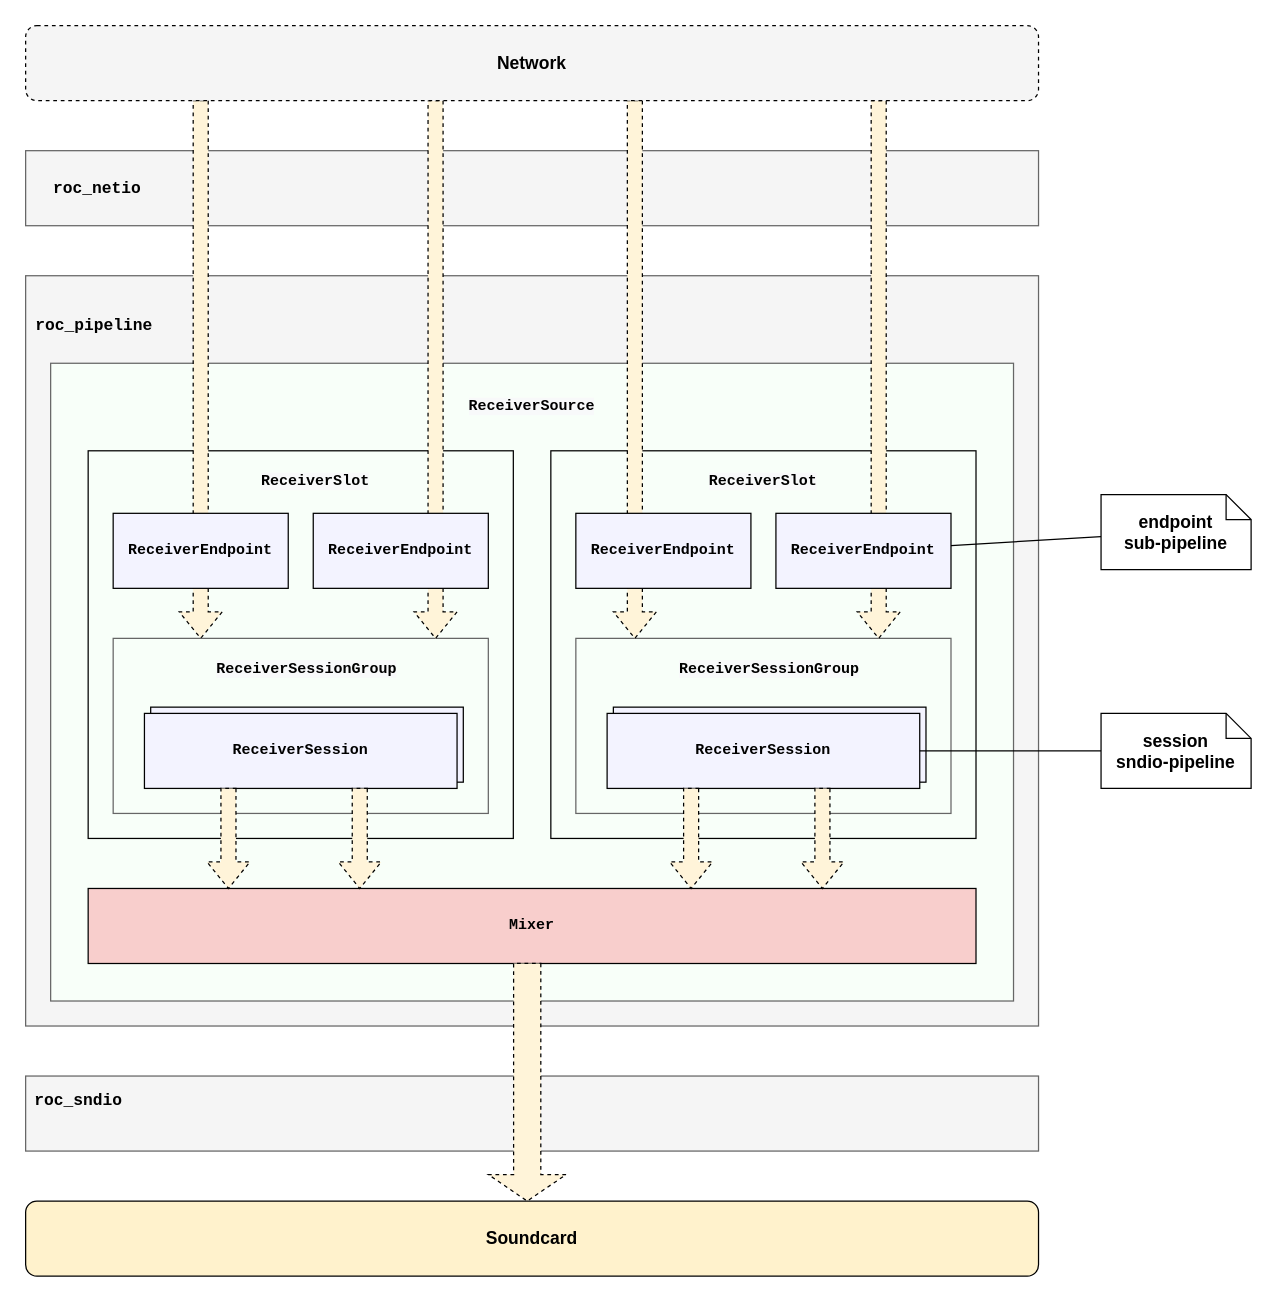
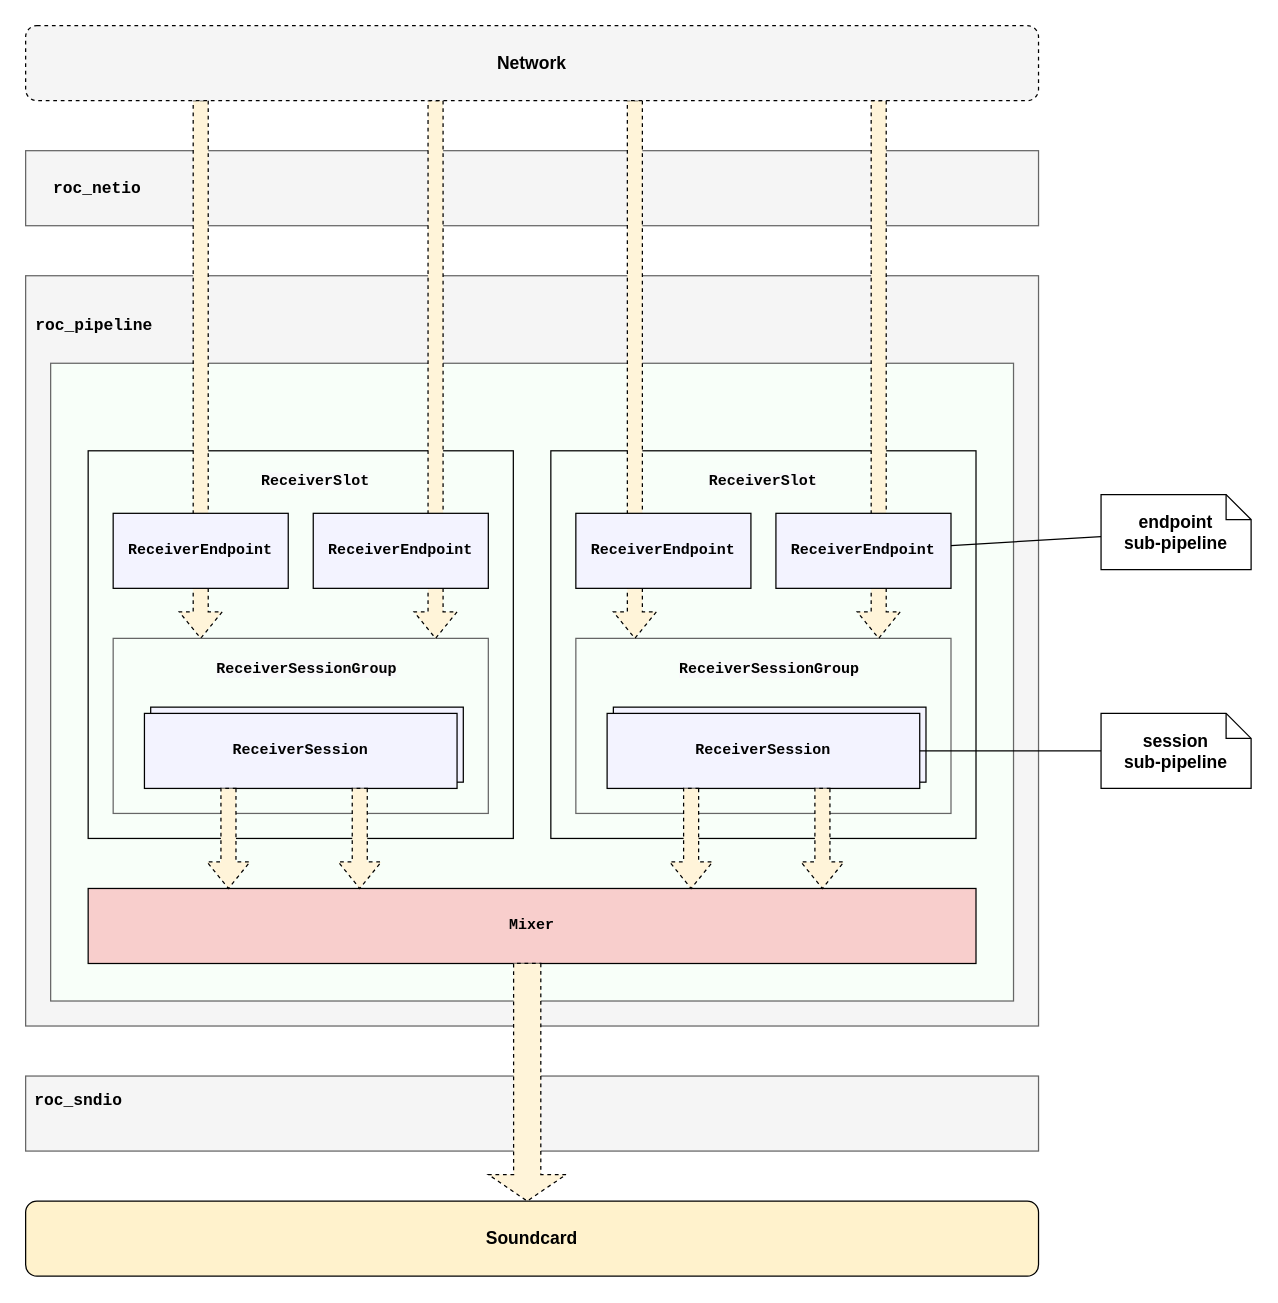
(532, 407) -> none
(1176, 751) -> (1176, 751)
